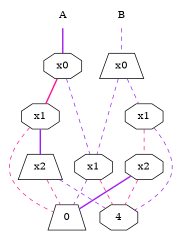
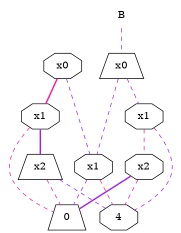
(63, 15) -> none
